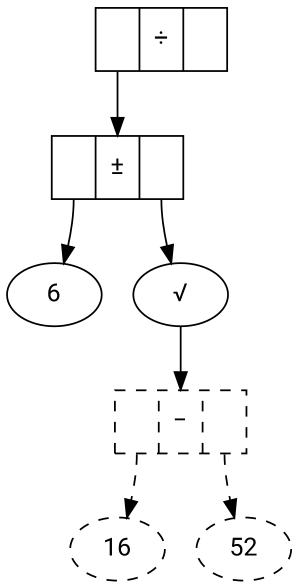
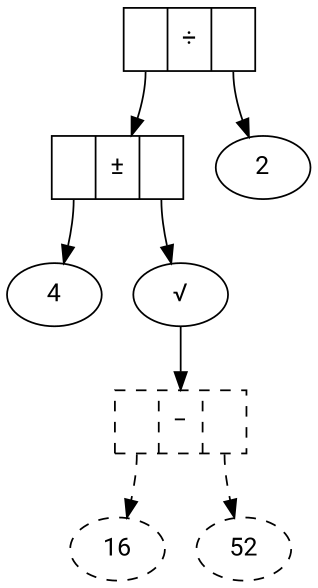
none -> (263, 168)
(54, 295) -> (54, 295)
